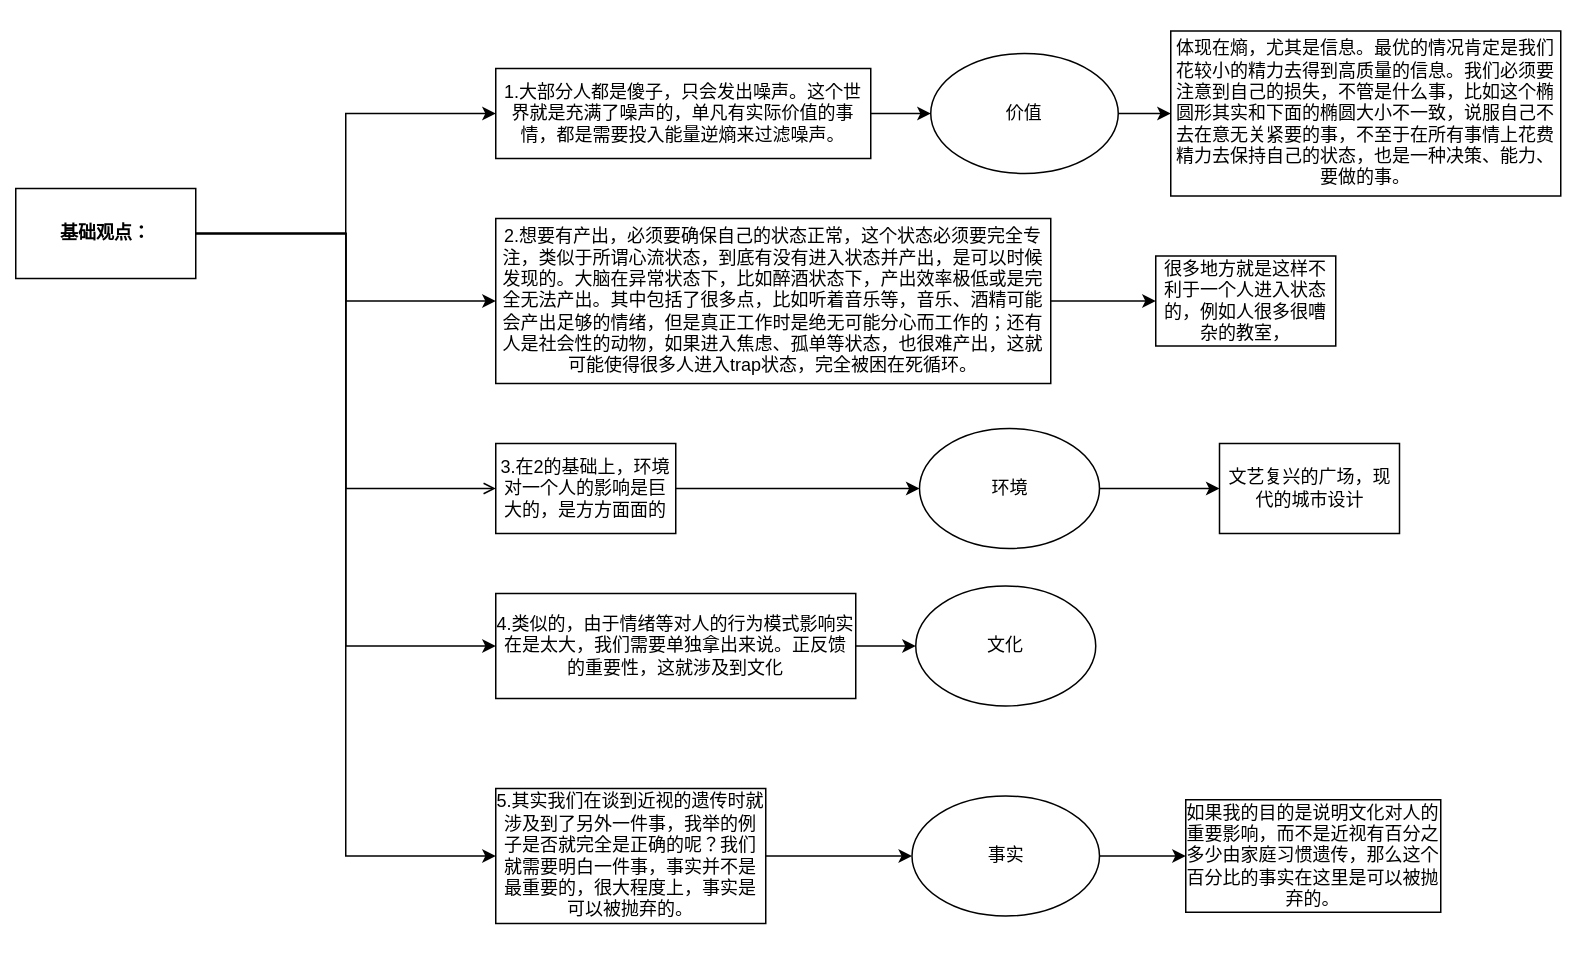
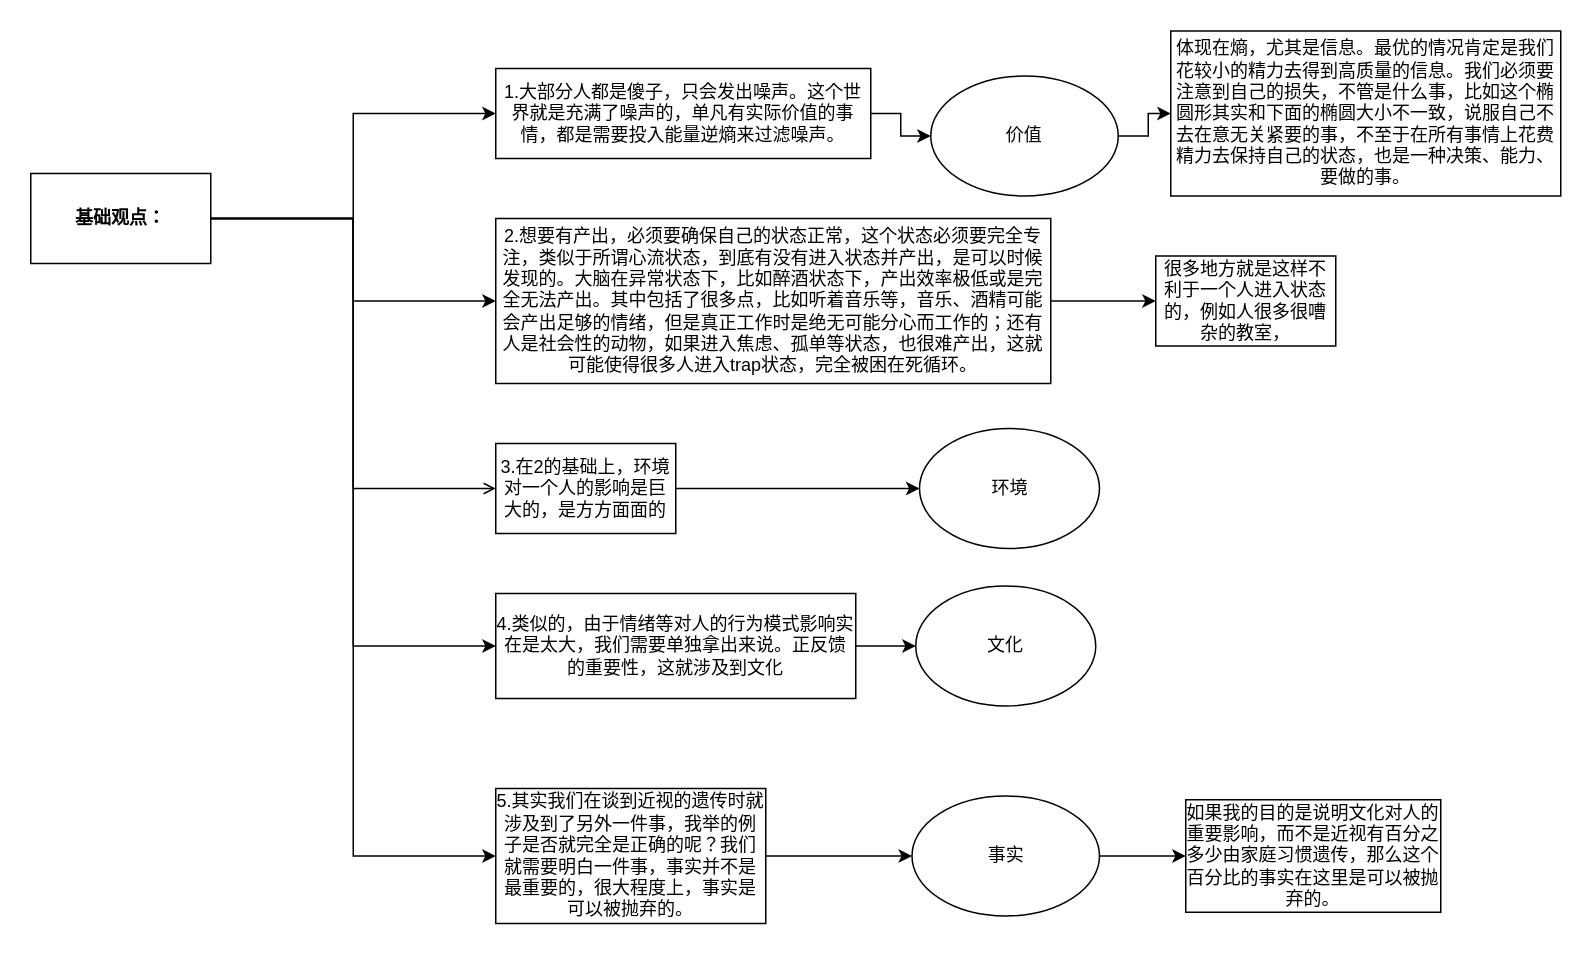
(1025, 113) -> (1025, 136)
(106, 233) -> (121, 218)
(1155, 488) -> none
(1310, 488) -> none
